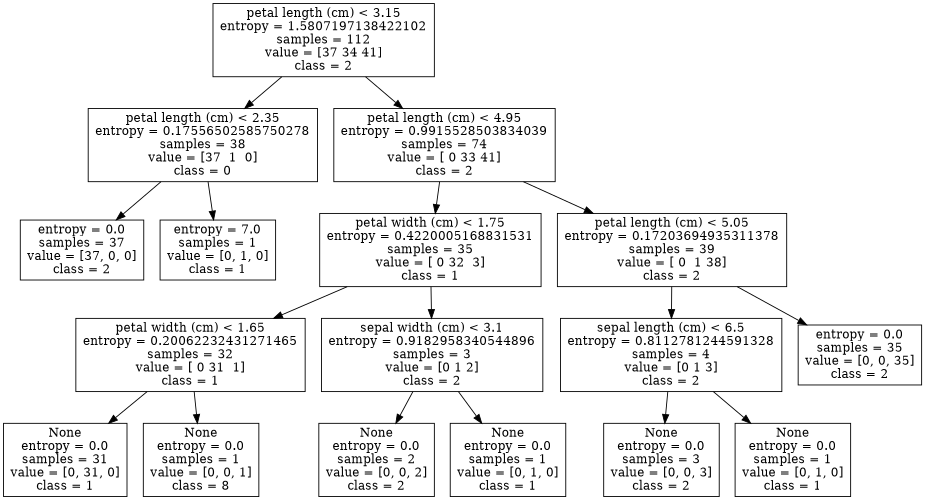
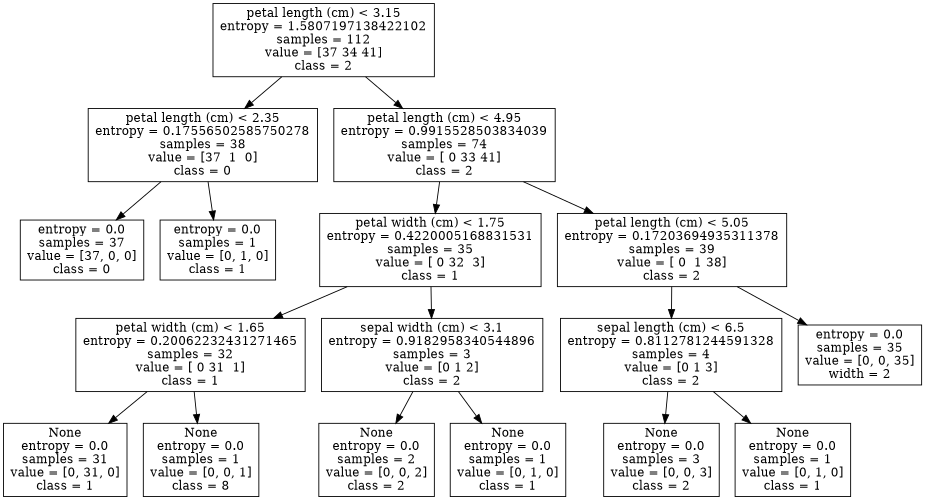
(82, 250) -> (82, 250)
(218, 250) -> (218, 250)
(860, 355) -> (860, 355)
